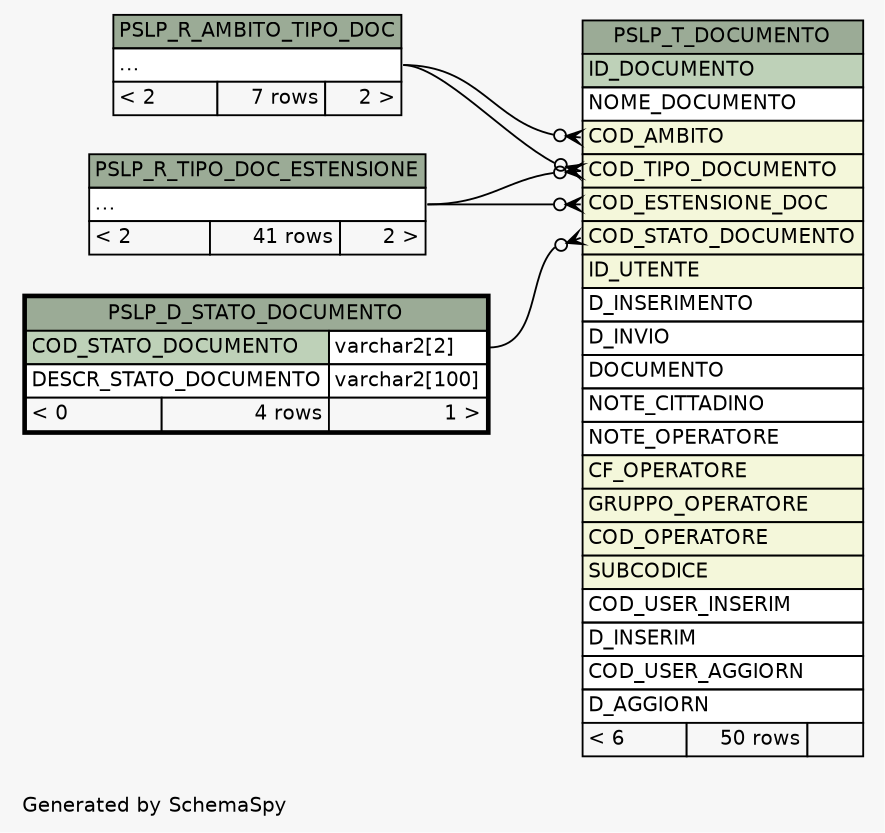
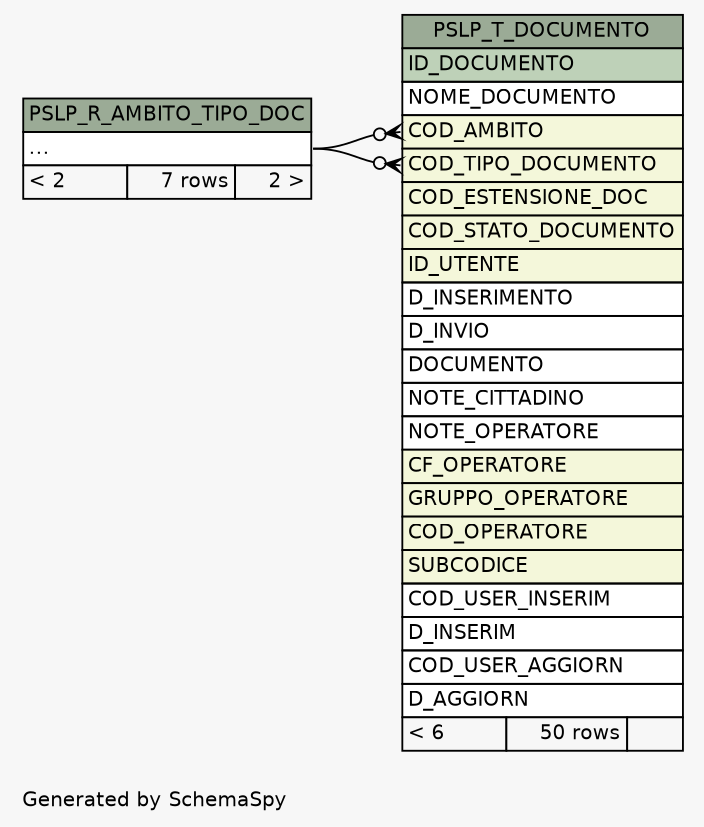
(256, 204) -> none
(256, 364) -> none
